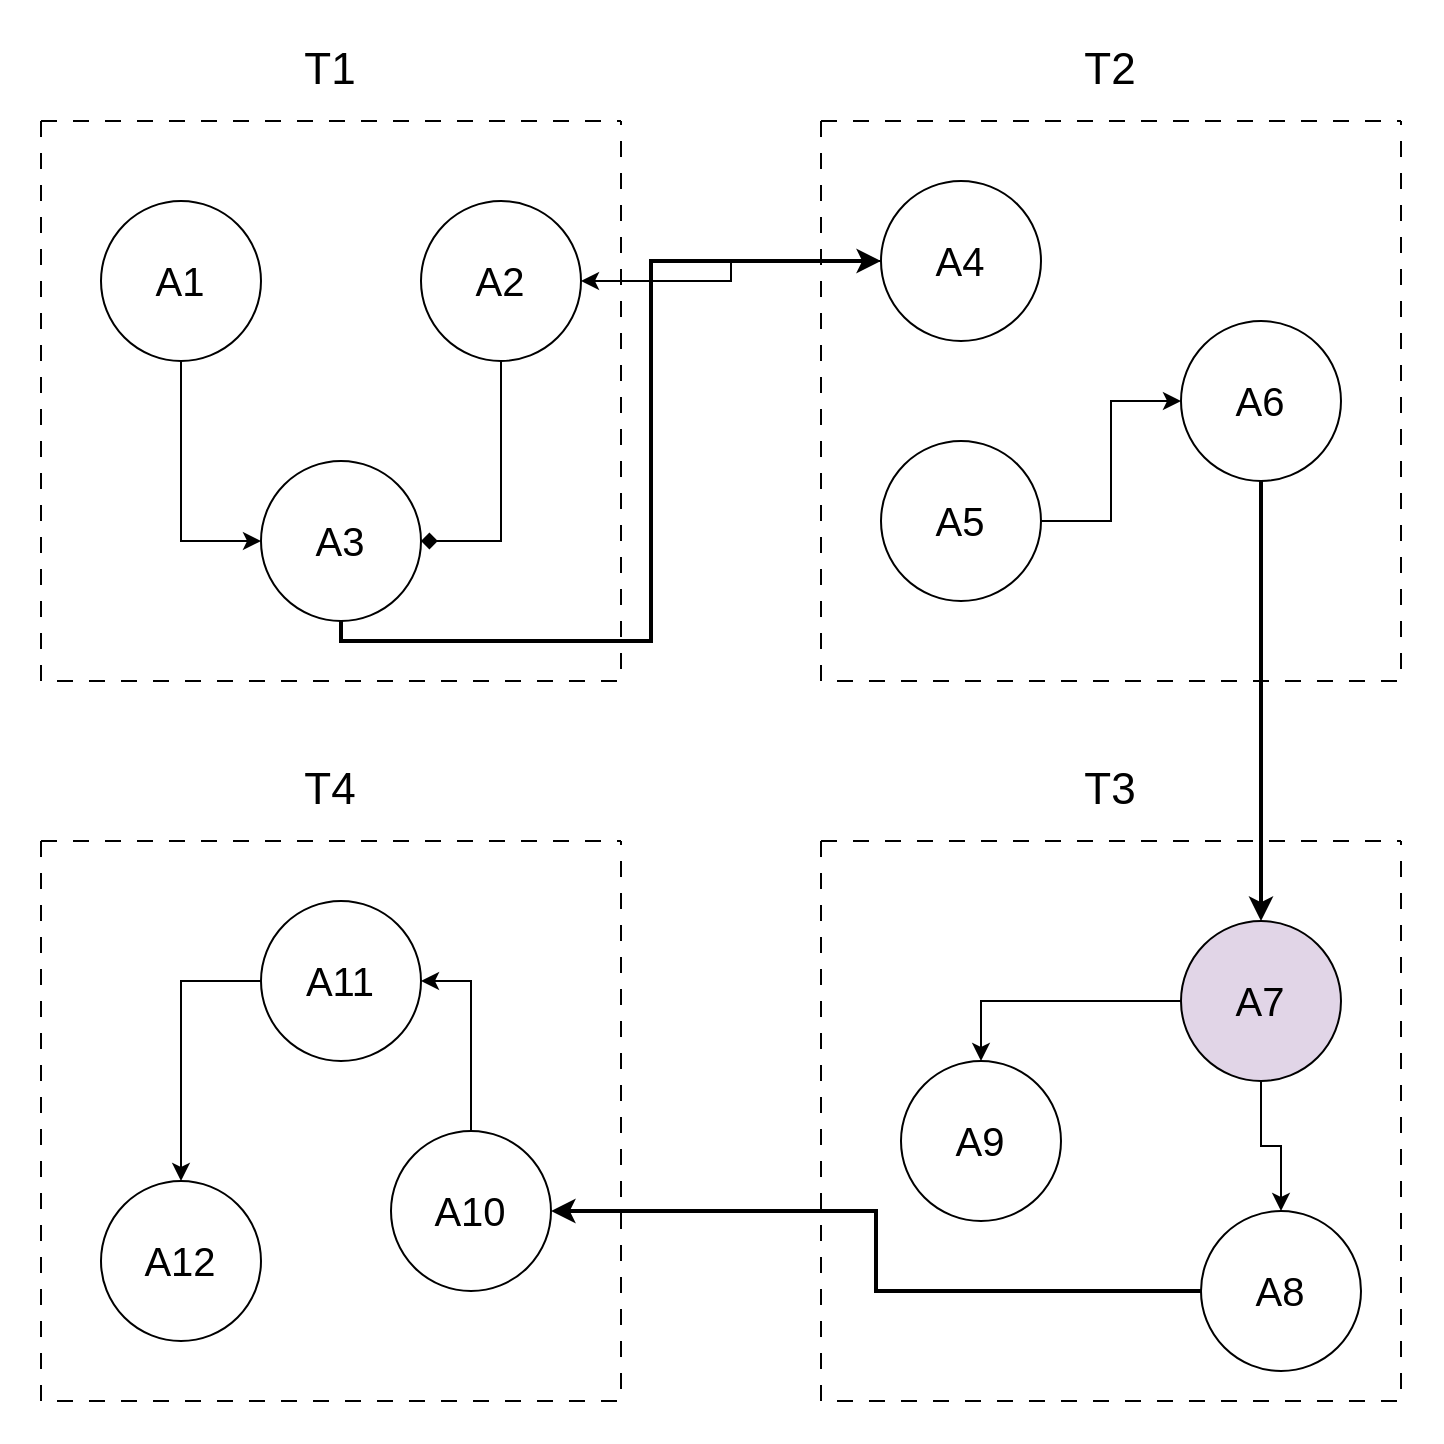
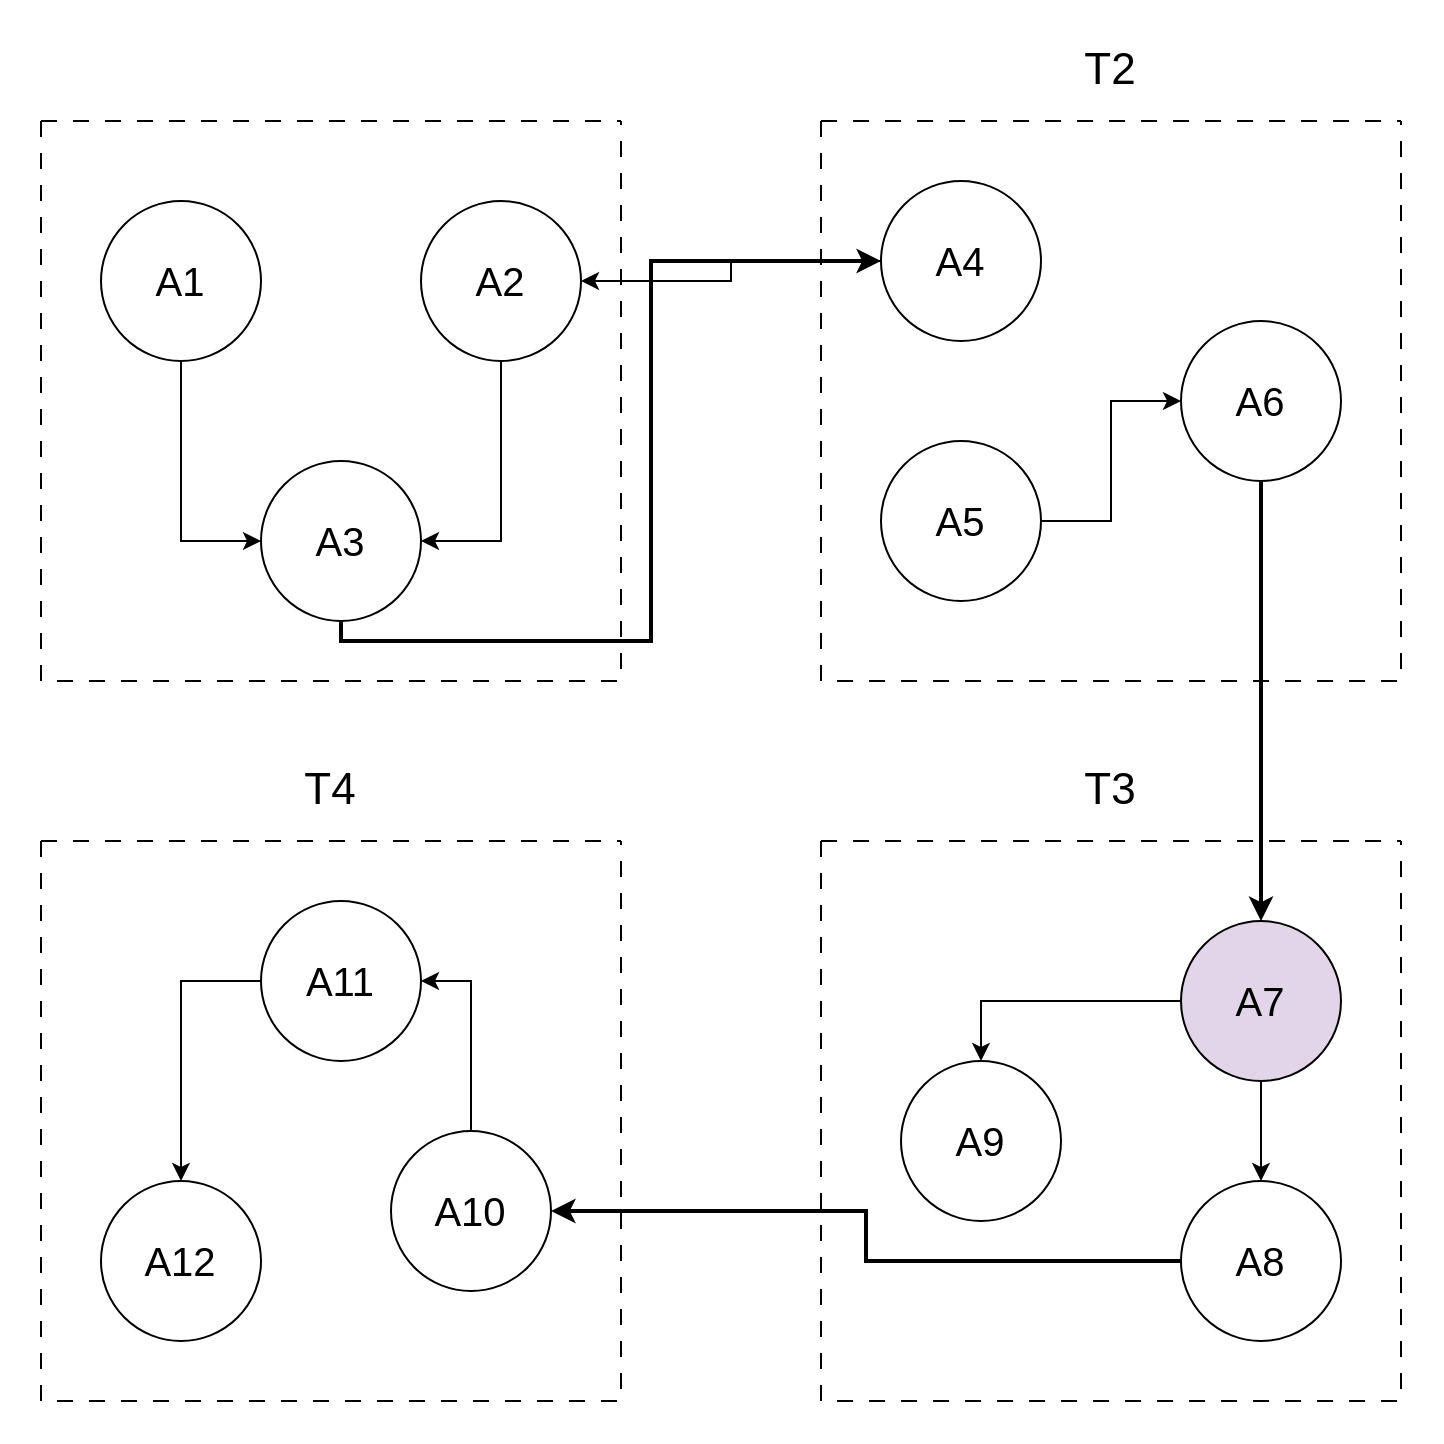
(331, 71) -> none
(437, 541) -> (436, 541)
(1281, 1291) -> (1261, 1261)
